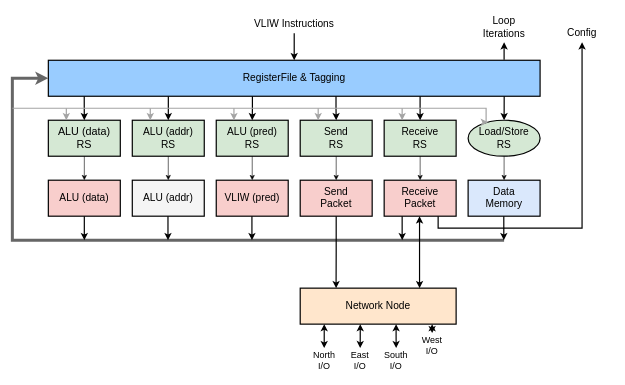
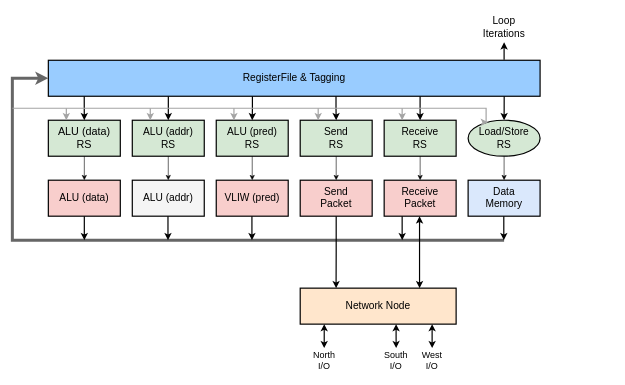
(294, 24) -> none
(582, 33) -> none
(294, 44) -> none
(582, 216) -> none
(360, 336) -> none
(432, 345) -> (432, 360)
(360, 360) -> none
